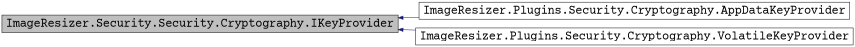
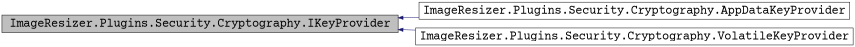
(200, 24) -> (200, 24)
